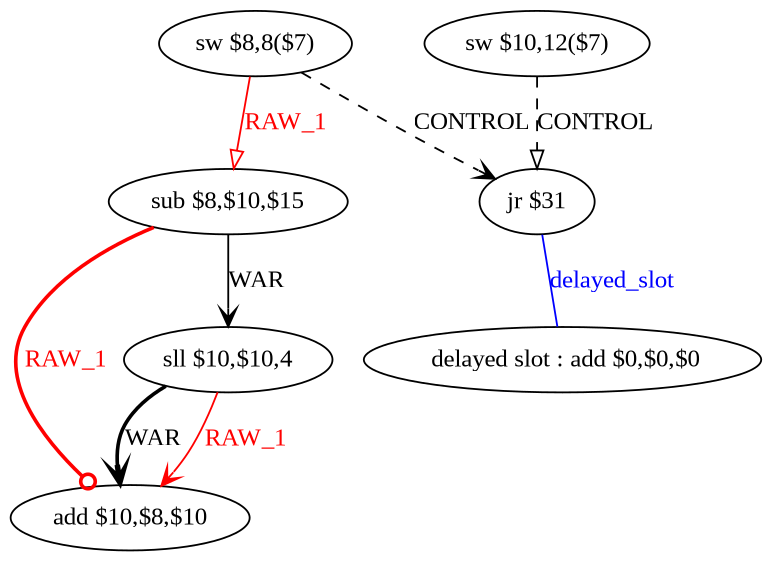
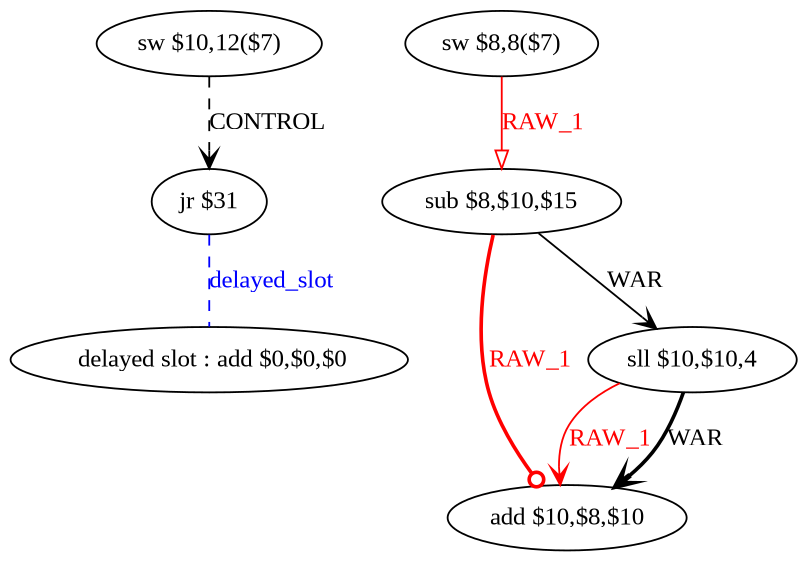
(537, 114) -> (209, 114)
(389, 123) -> none
(550, 281) -> (209, 281)
